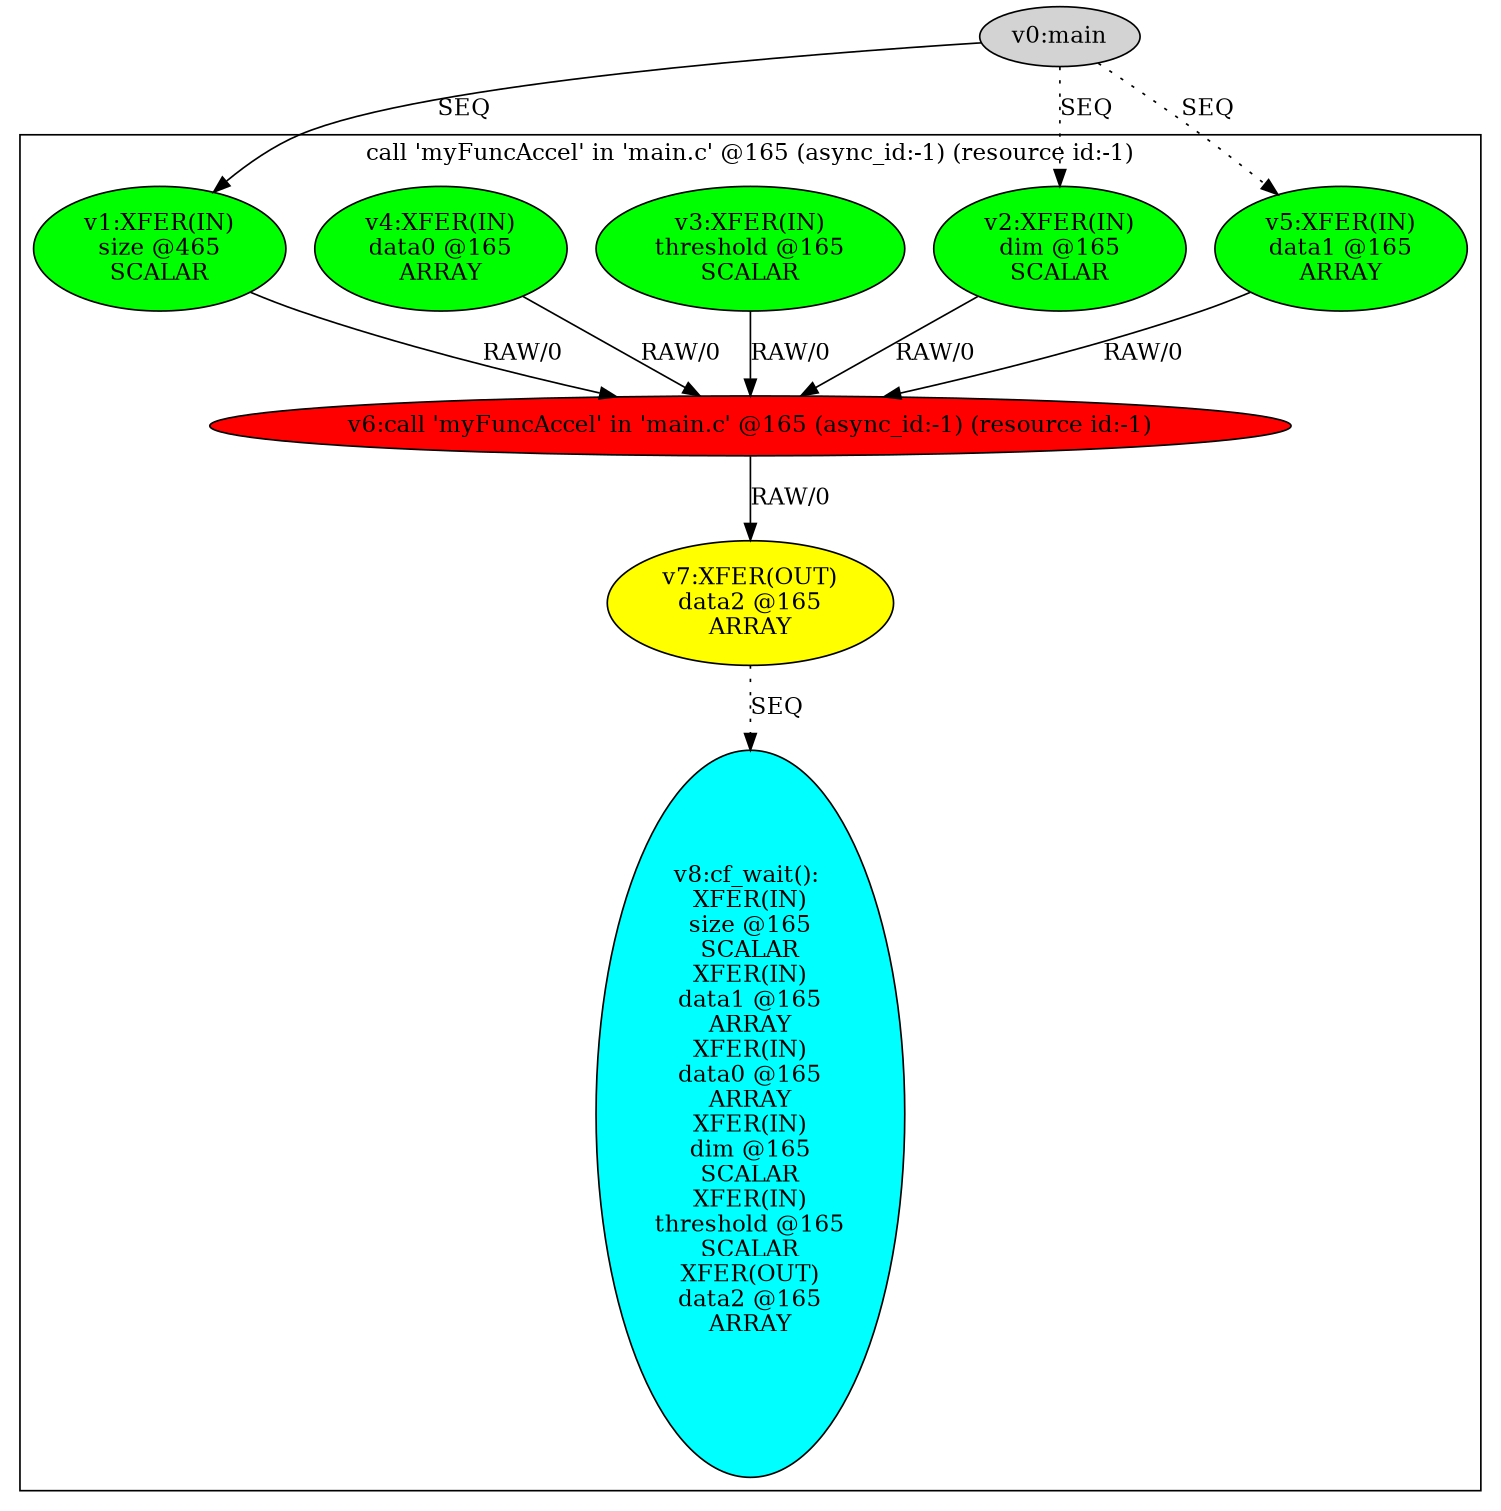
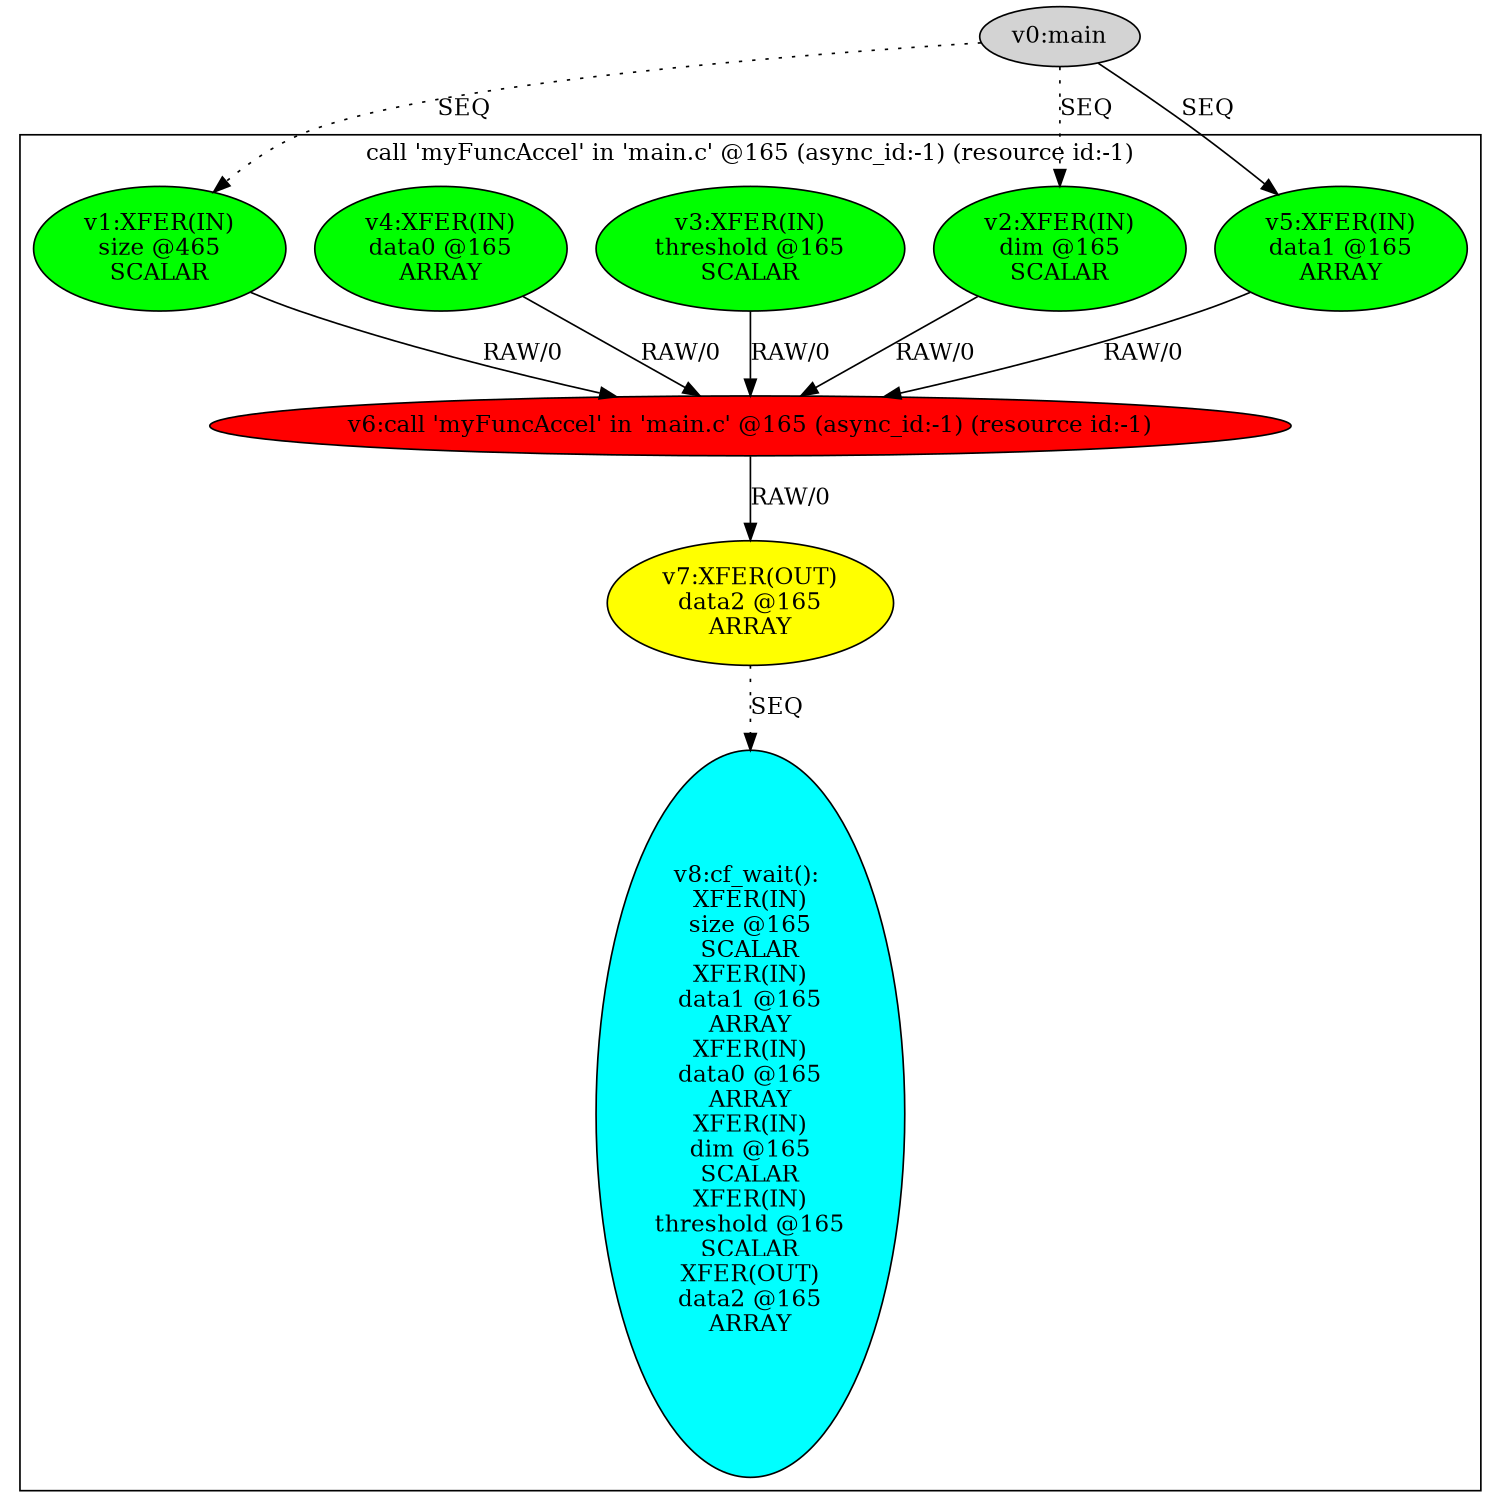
(595, 77) -> (595, 77)
(1183, 122) -> (1183, 122)
